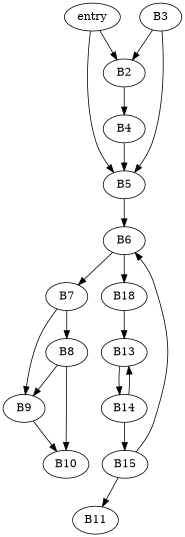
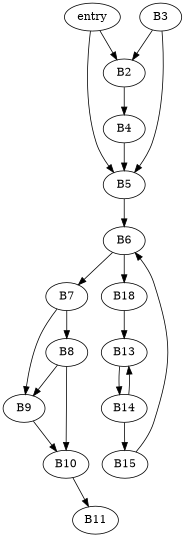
(112, 489) -> (79, 489)
